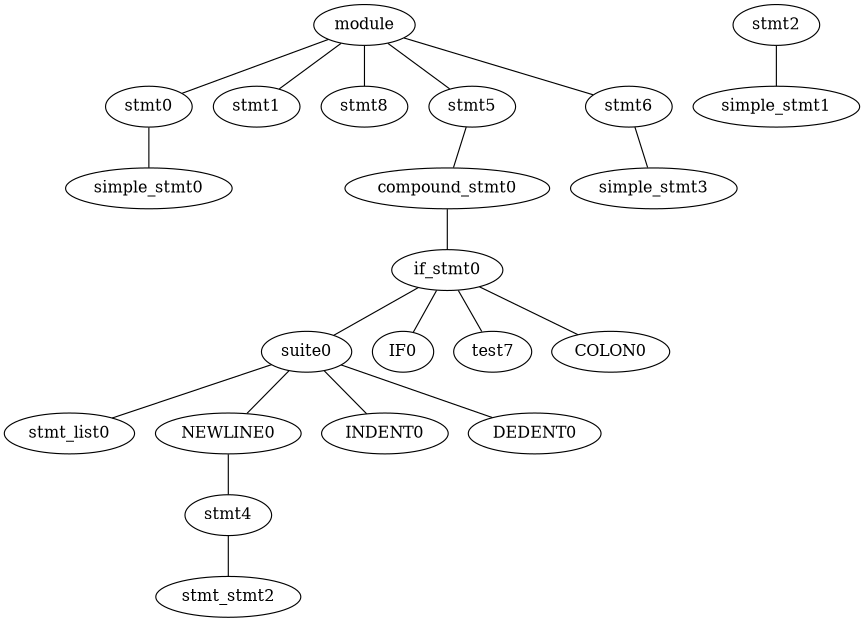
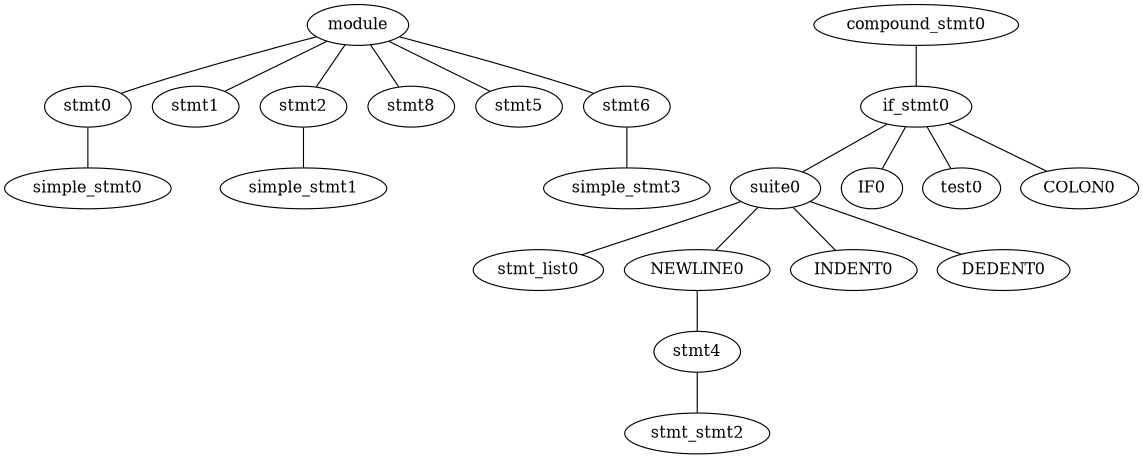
none -> (331, 66)
(460, 147) -> none
(493, 352) -> (962, 188)
